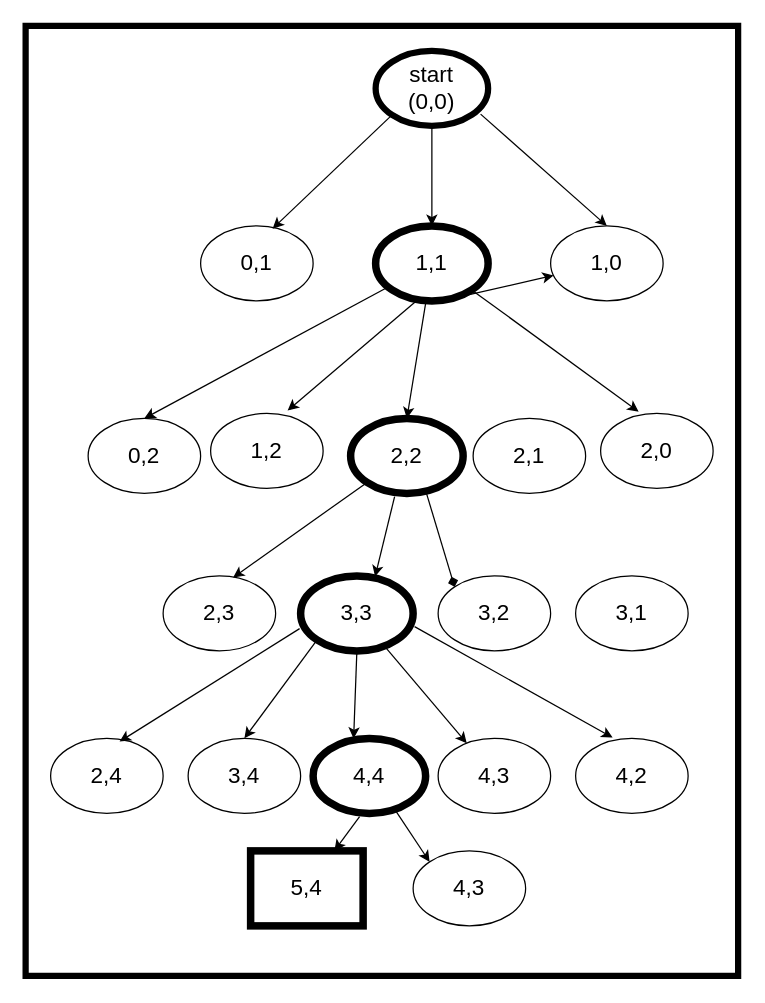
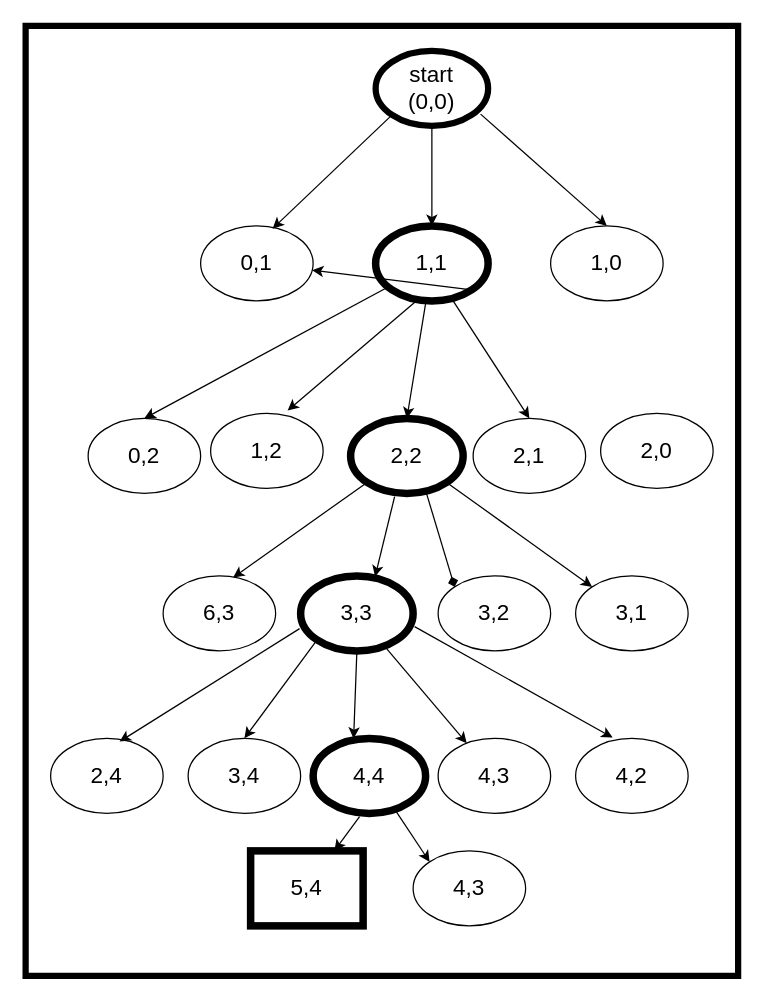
(508, 286) -> (489, 356)
(553, 349) -> (425, 284)
none -> (517, 532)
(219, 613) -> (219, 613)
